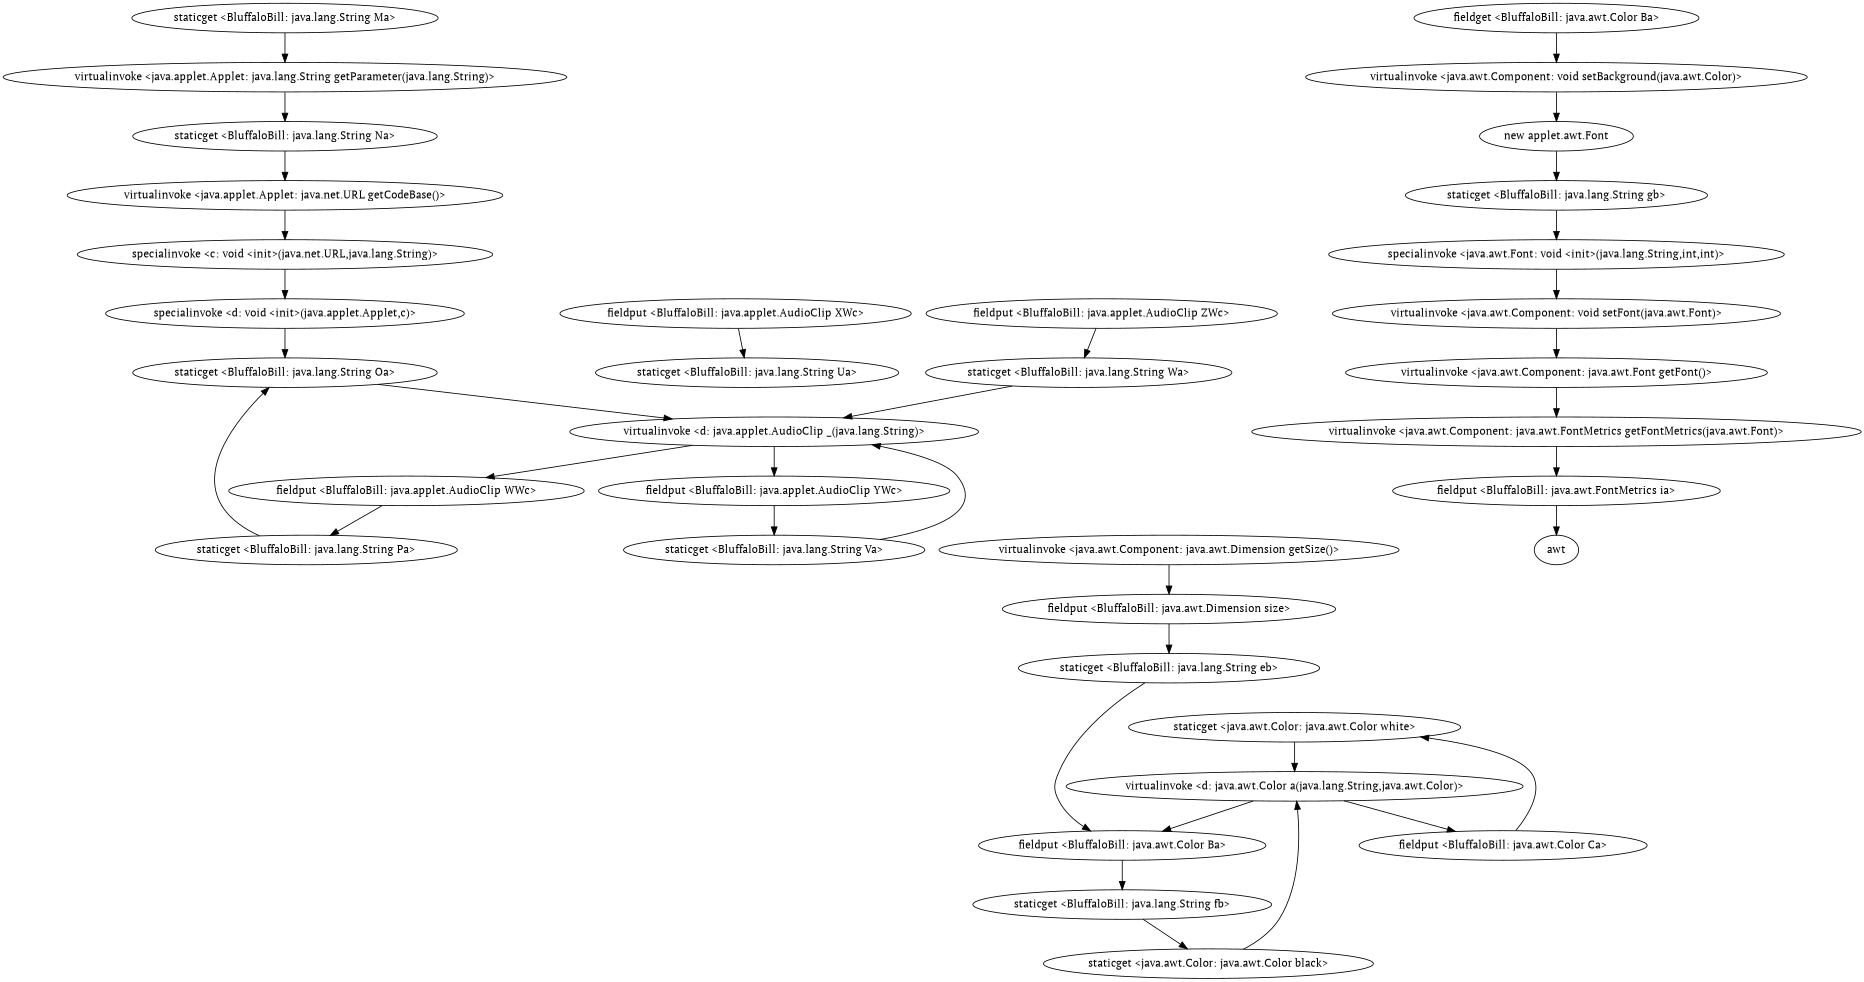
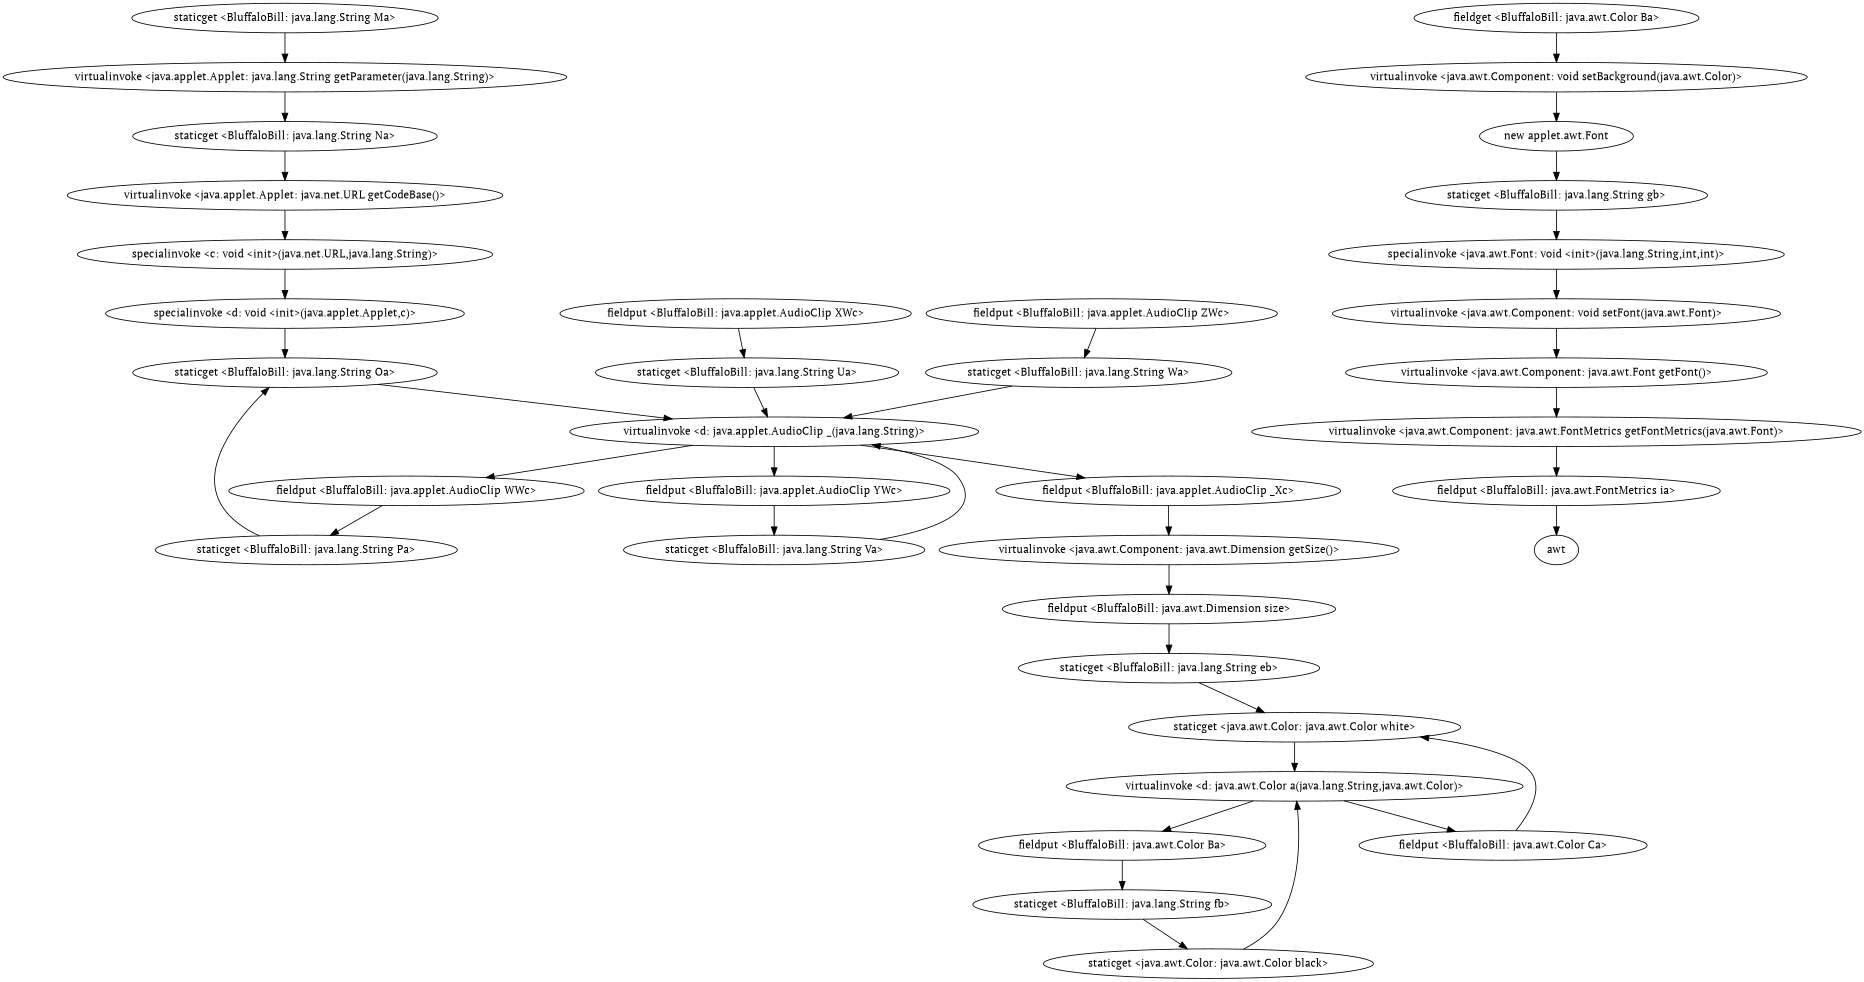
none -> (759, 399)
none -> (1168, 491)
(1074, 746) -> (1228, 696)
